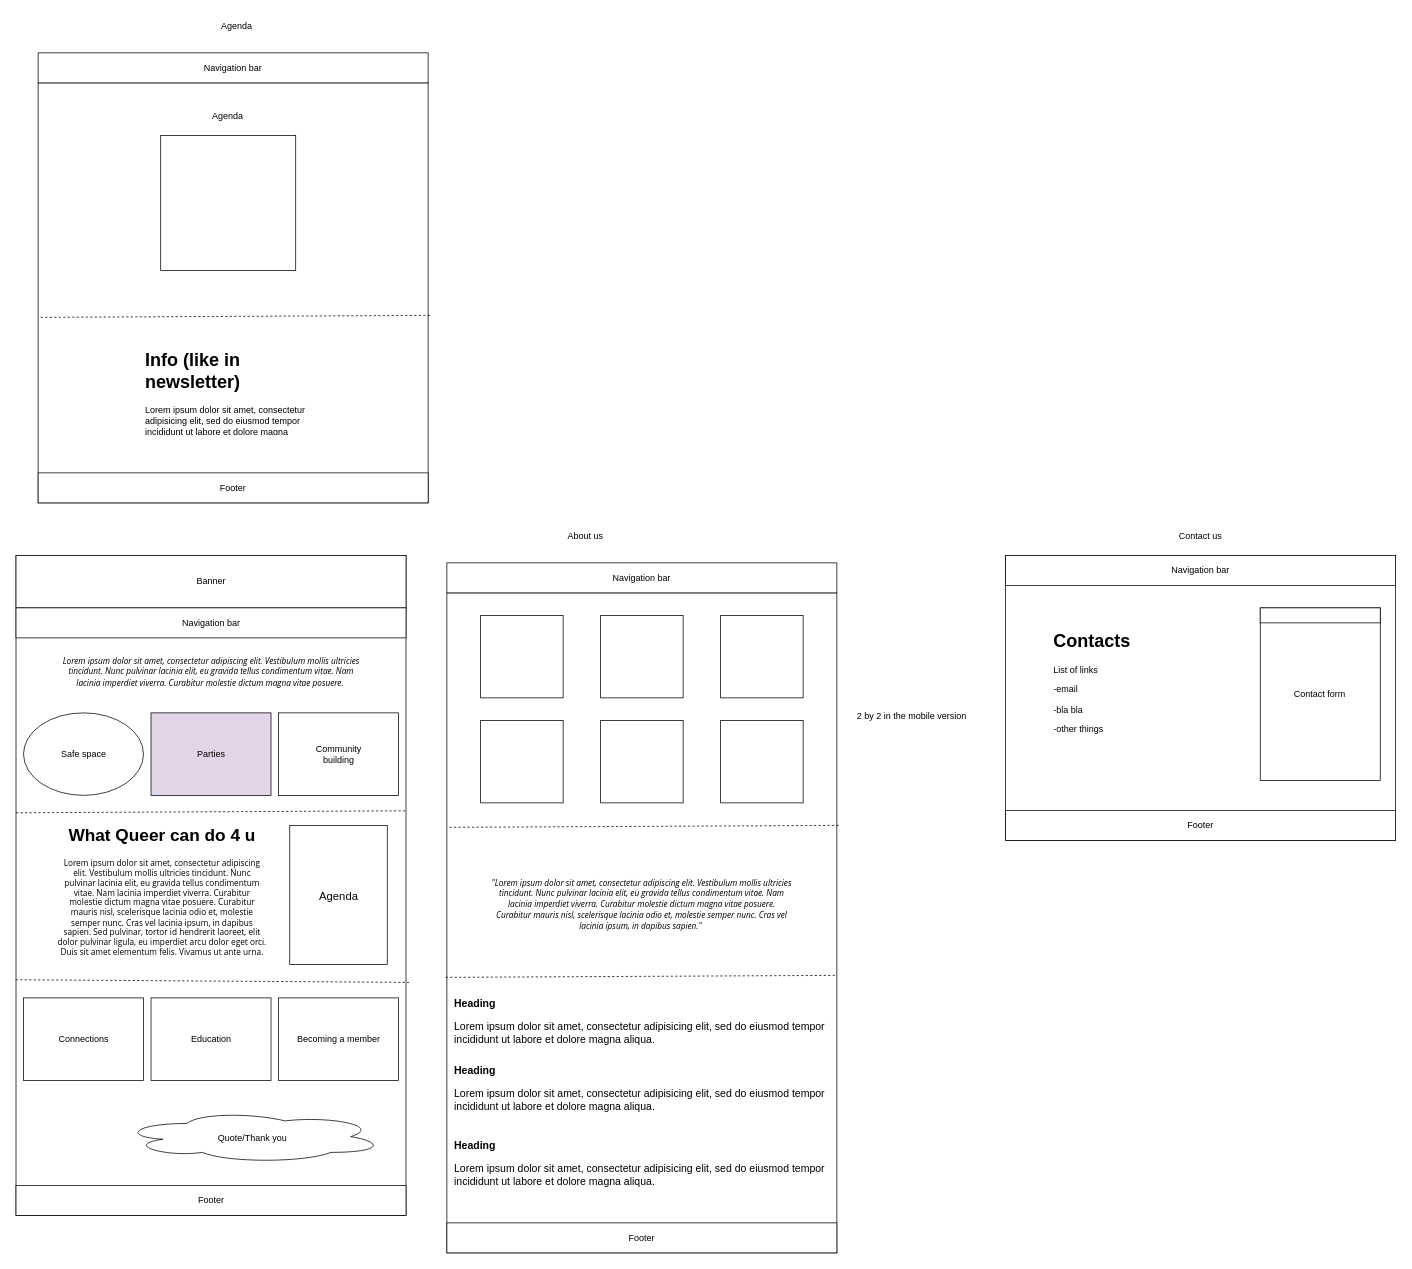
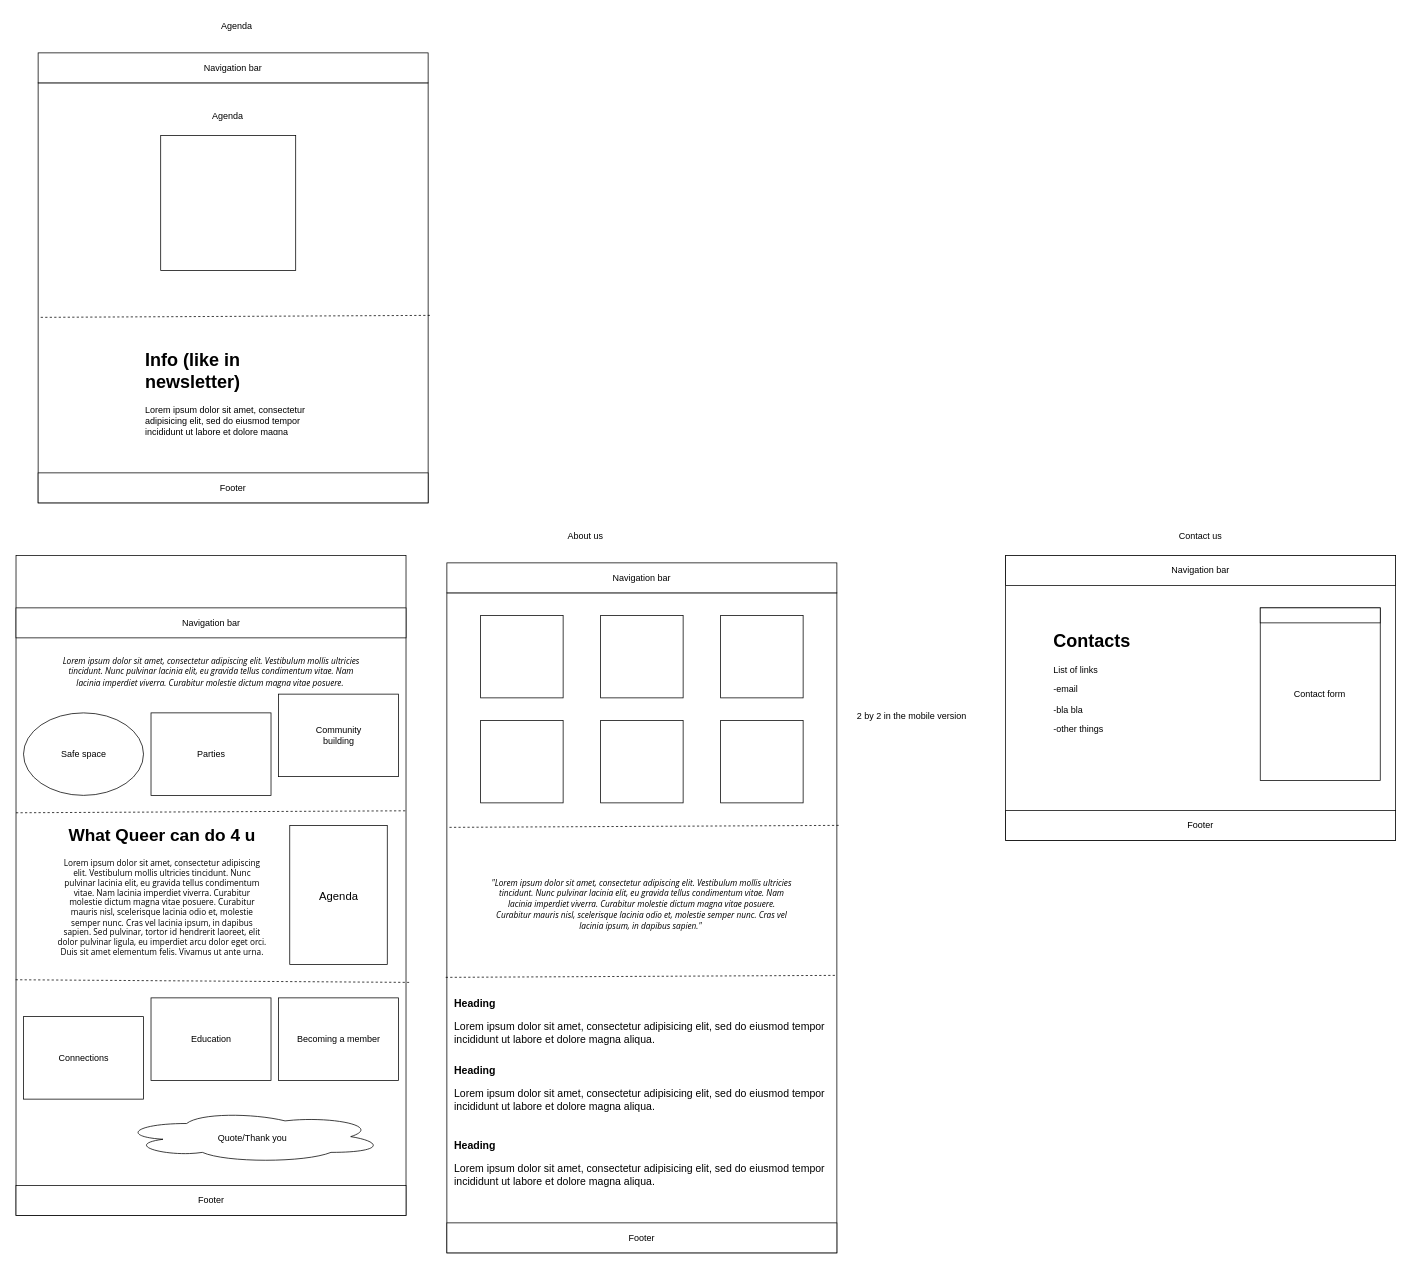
(211, 582) -> none
(211, 754) -> (211, 754)
(338, 754) -> (338, 735)
(83, 1039) -> (83, 1058)
